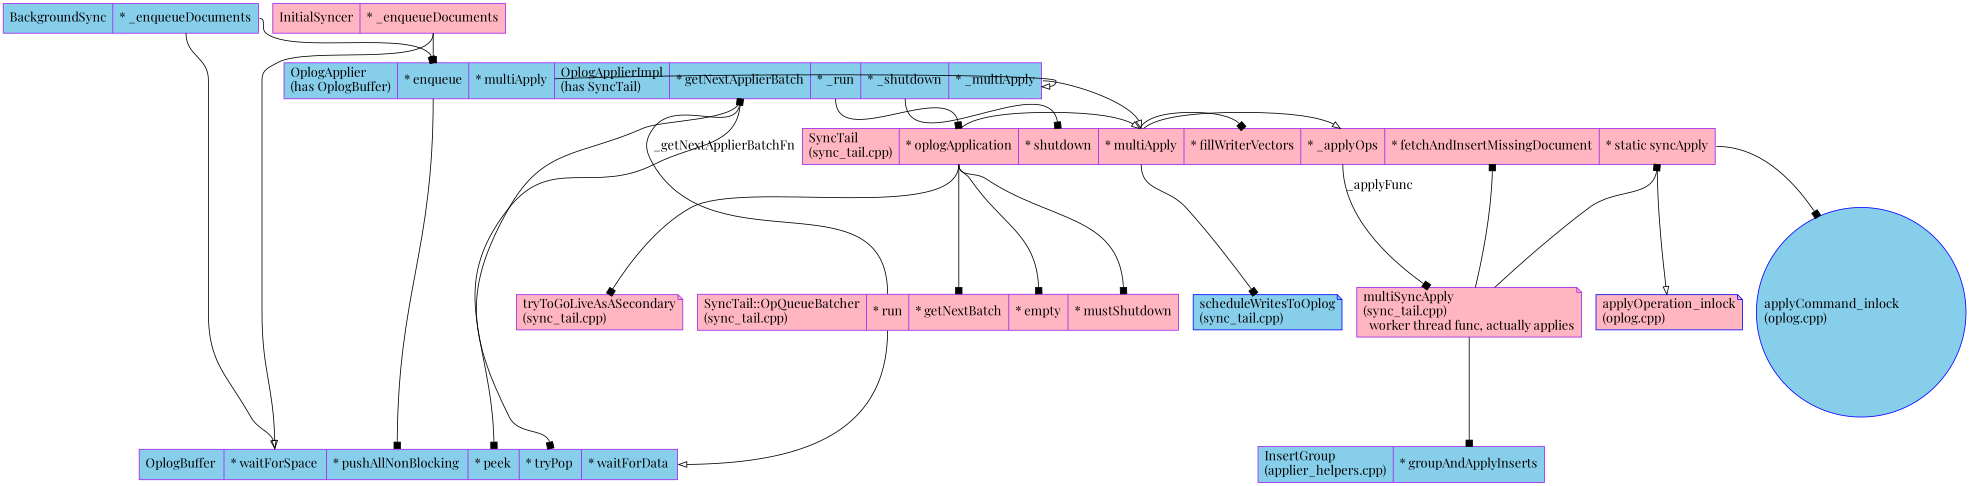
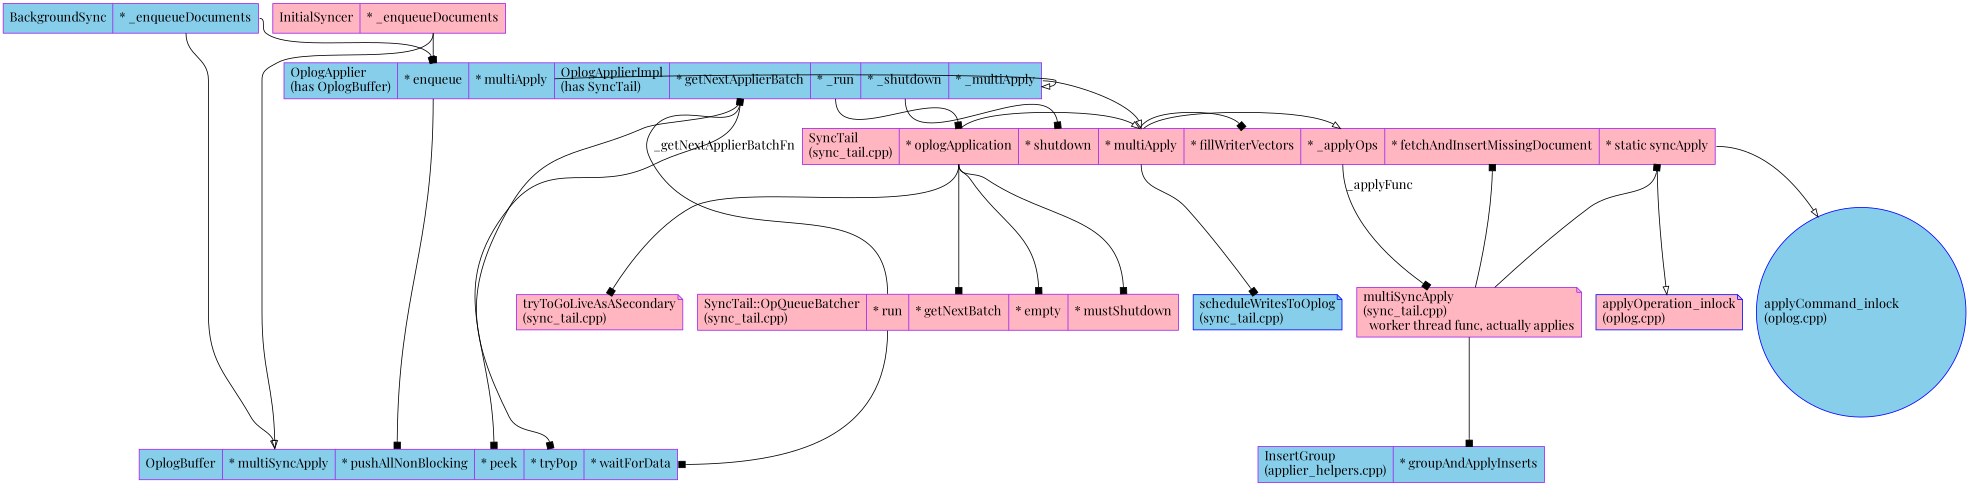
(1772, 166) -> (1772, 166)
(820, 440) -> (820, 440)
(274, 464) -> (279, 464)
